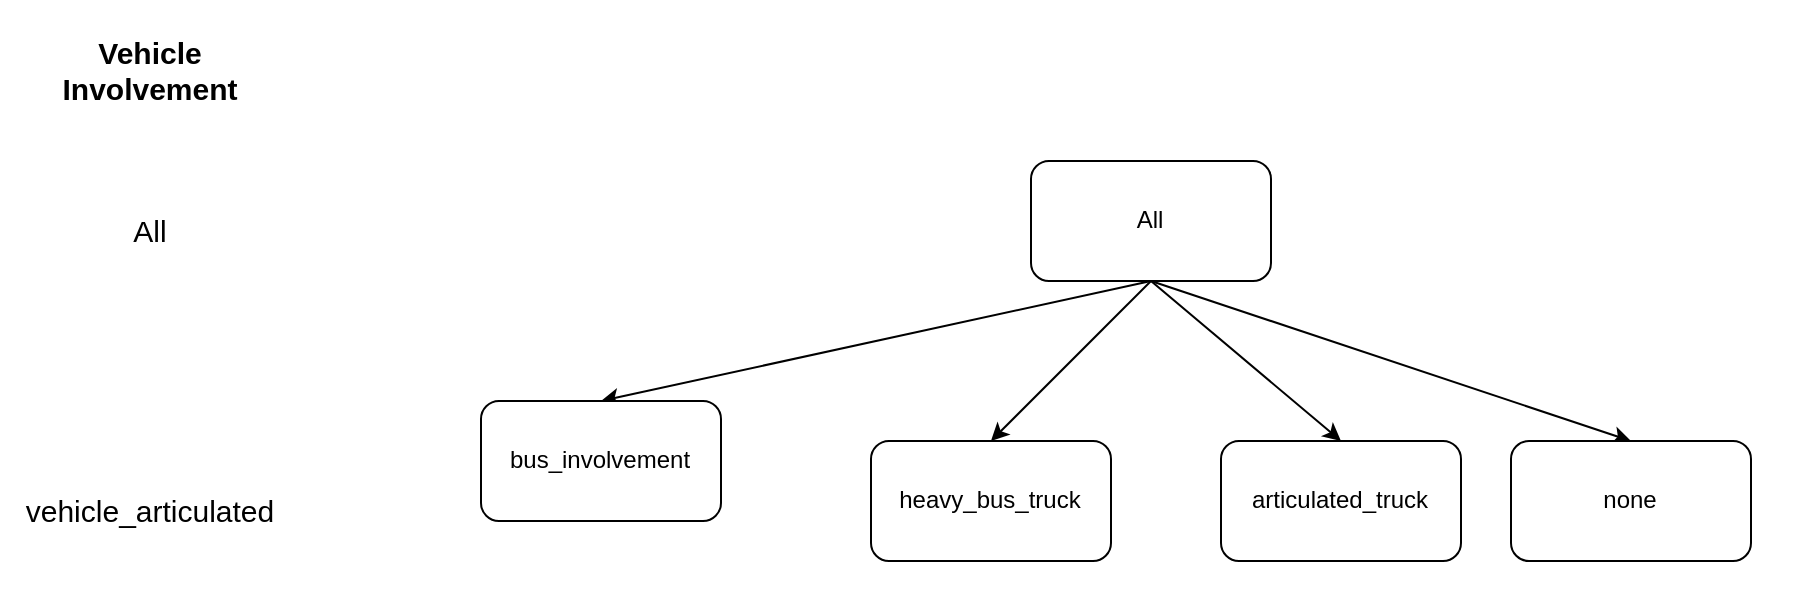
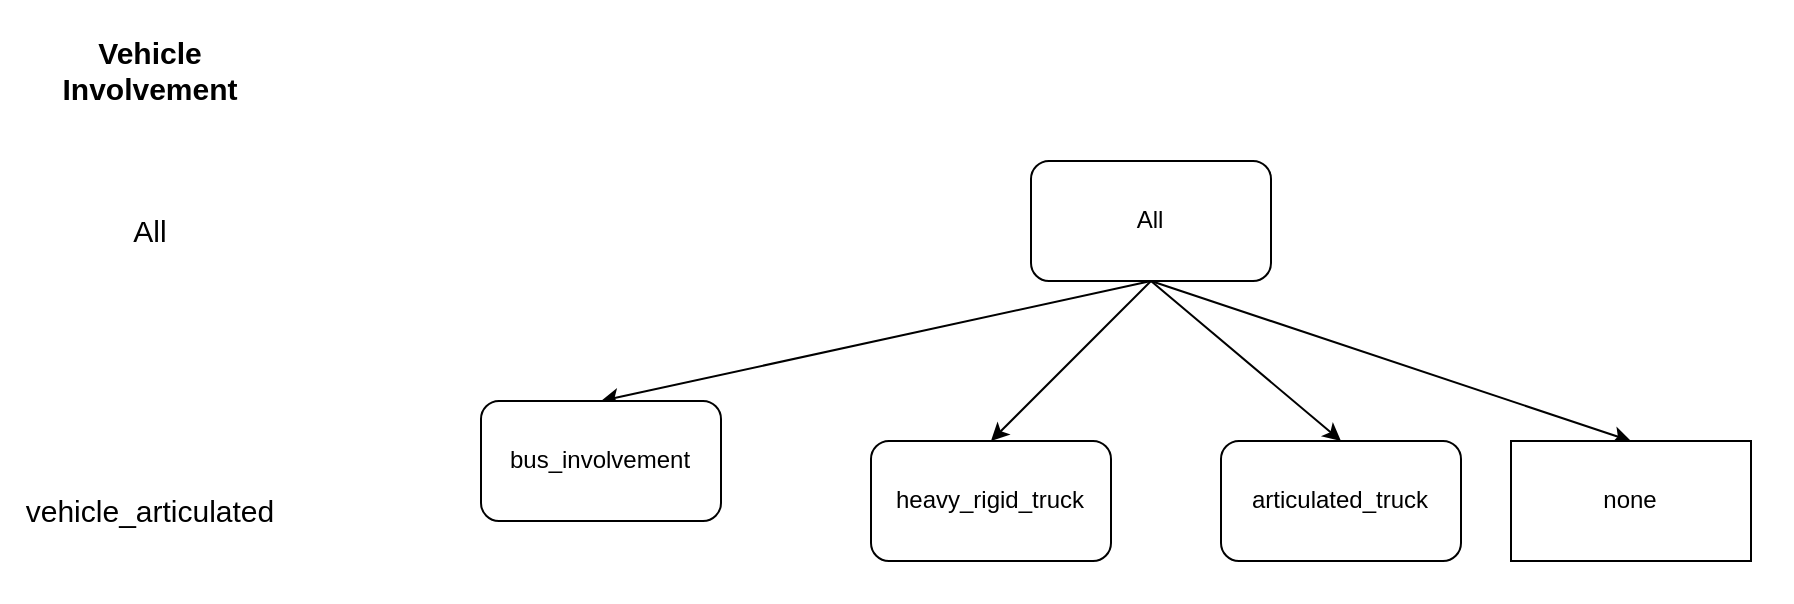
(991, 501) -> (991, 501)
(1631, 501) -> (1631, 501)
